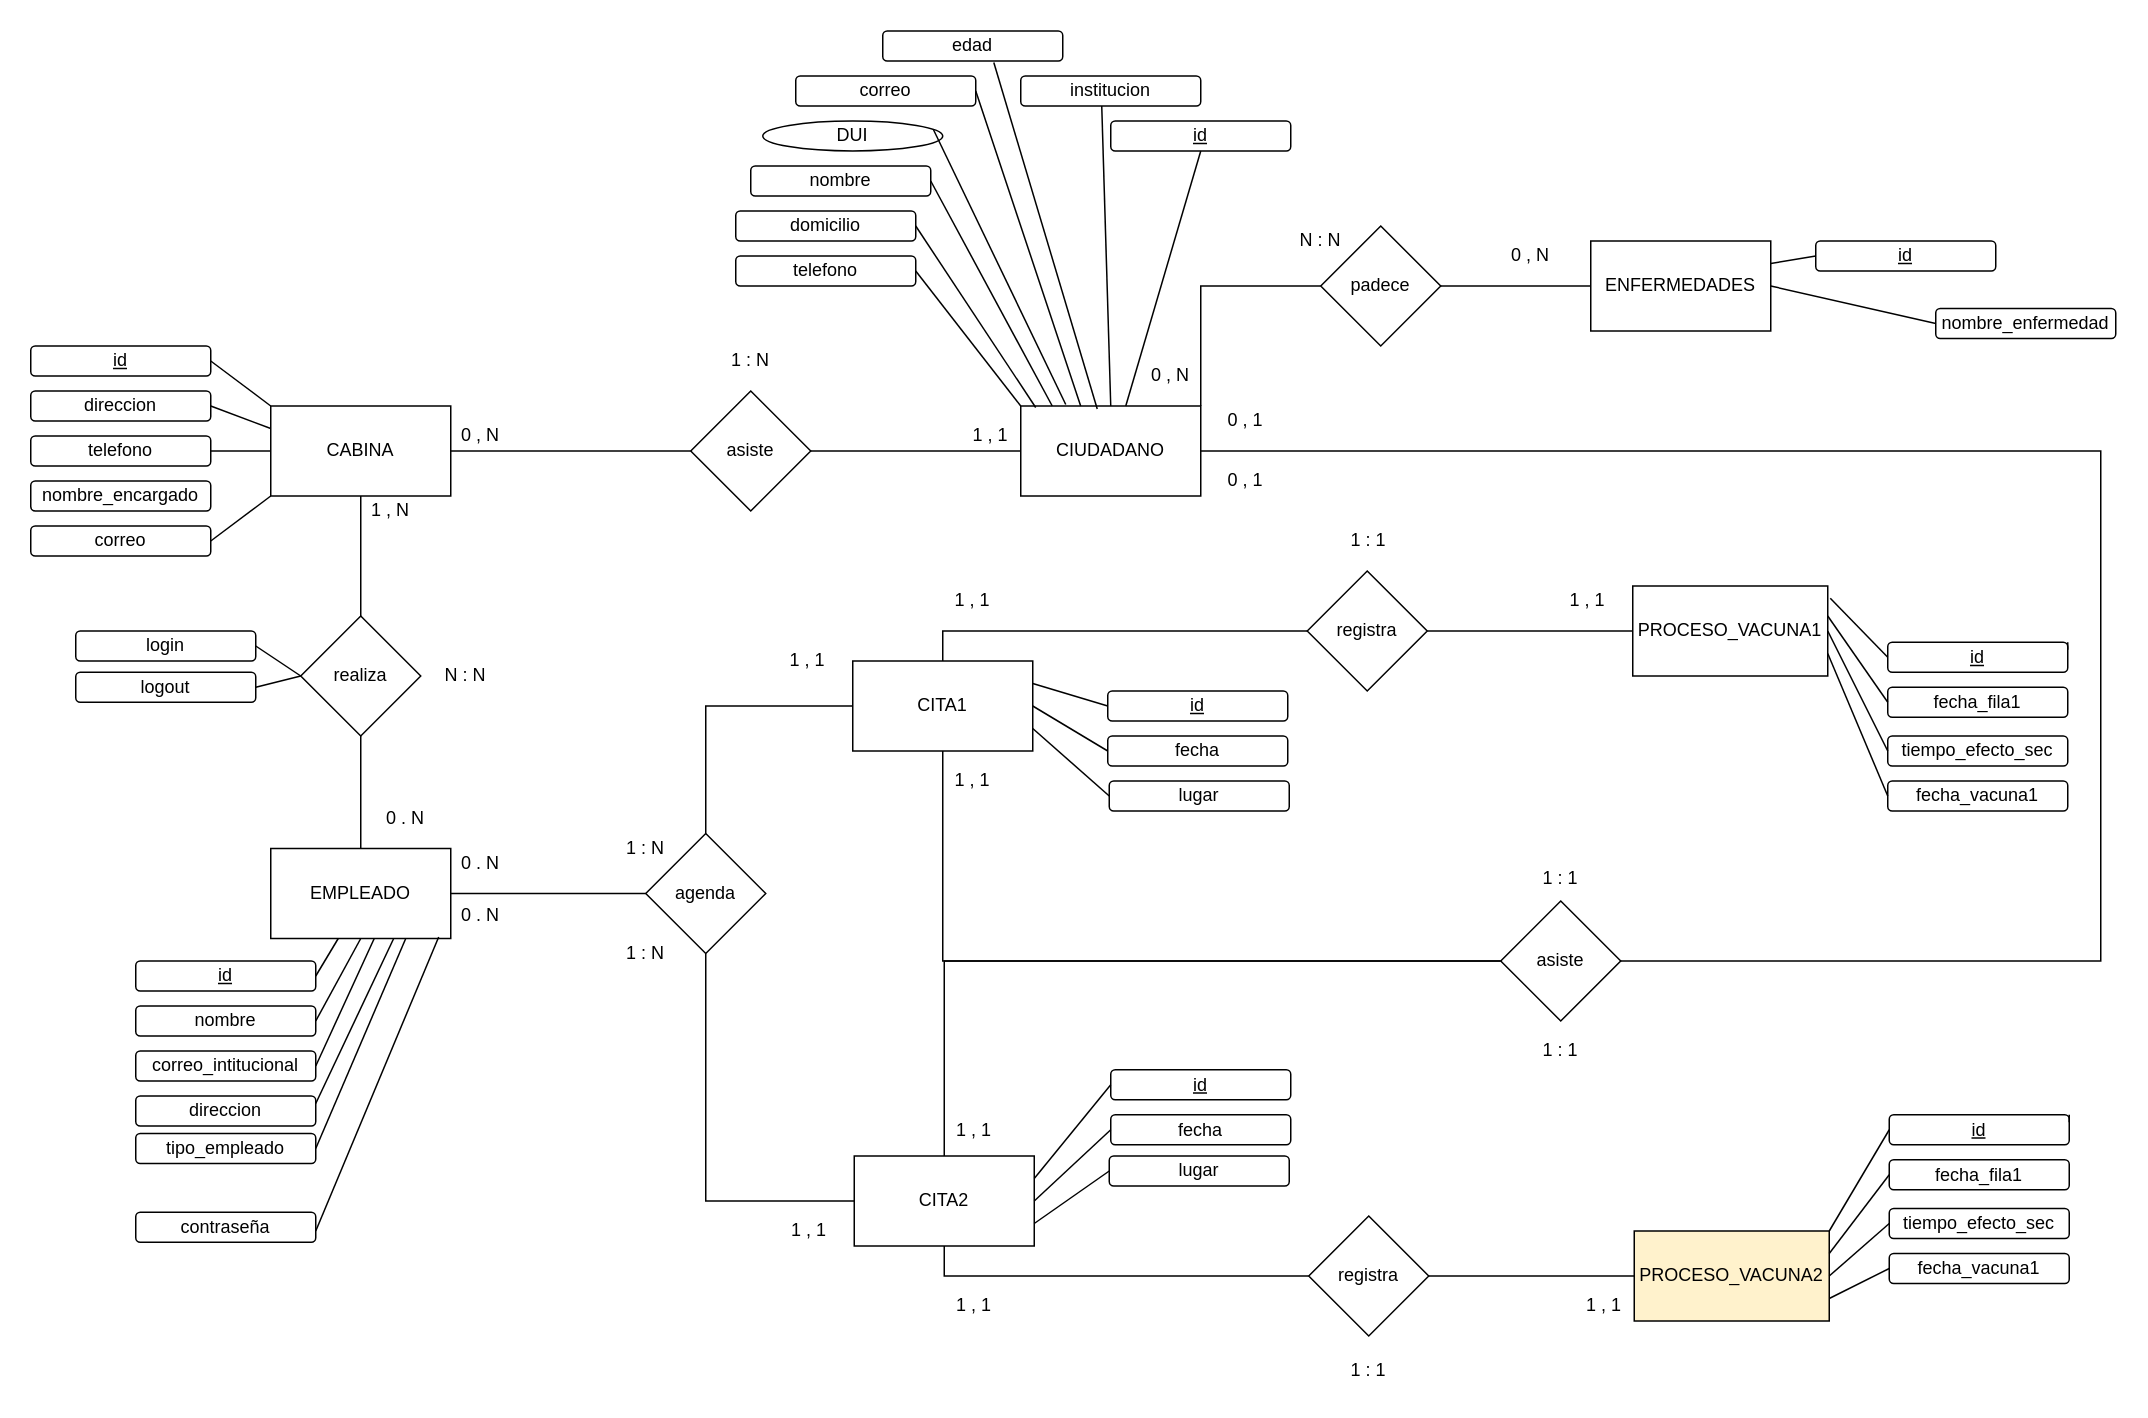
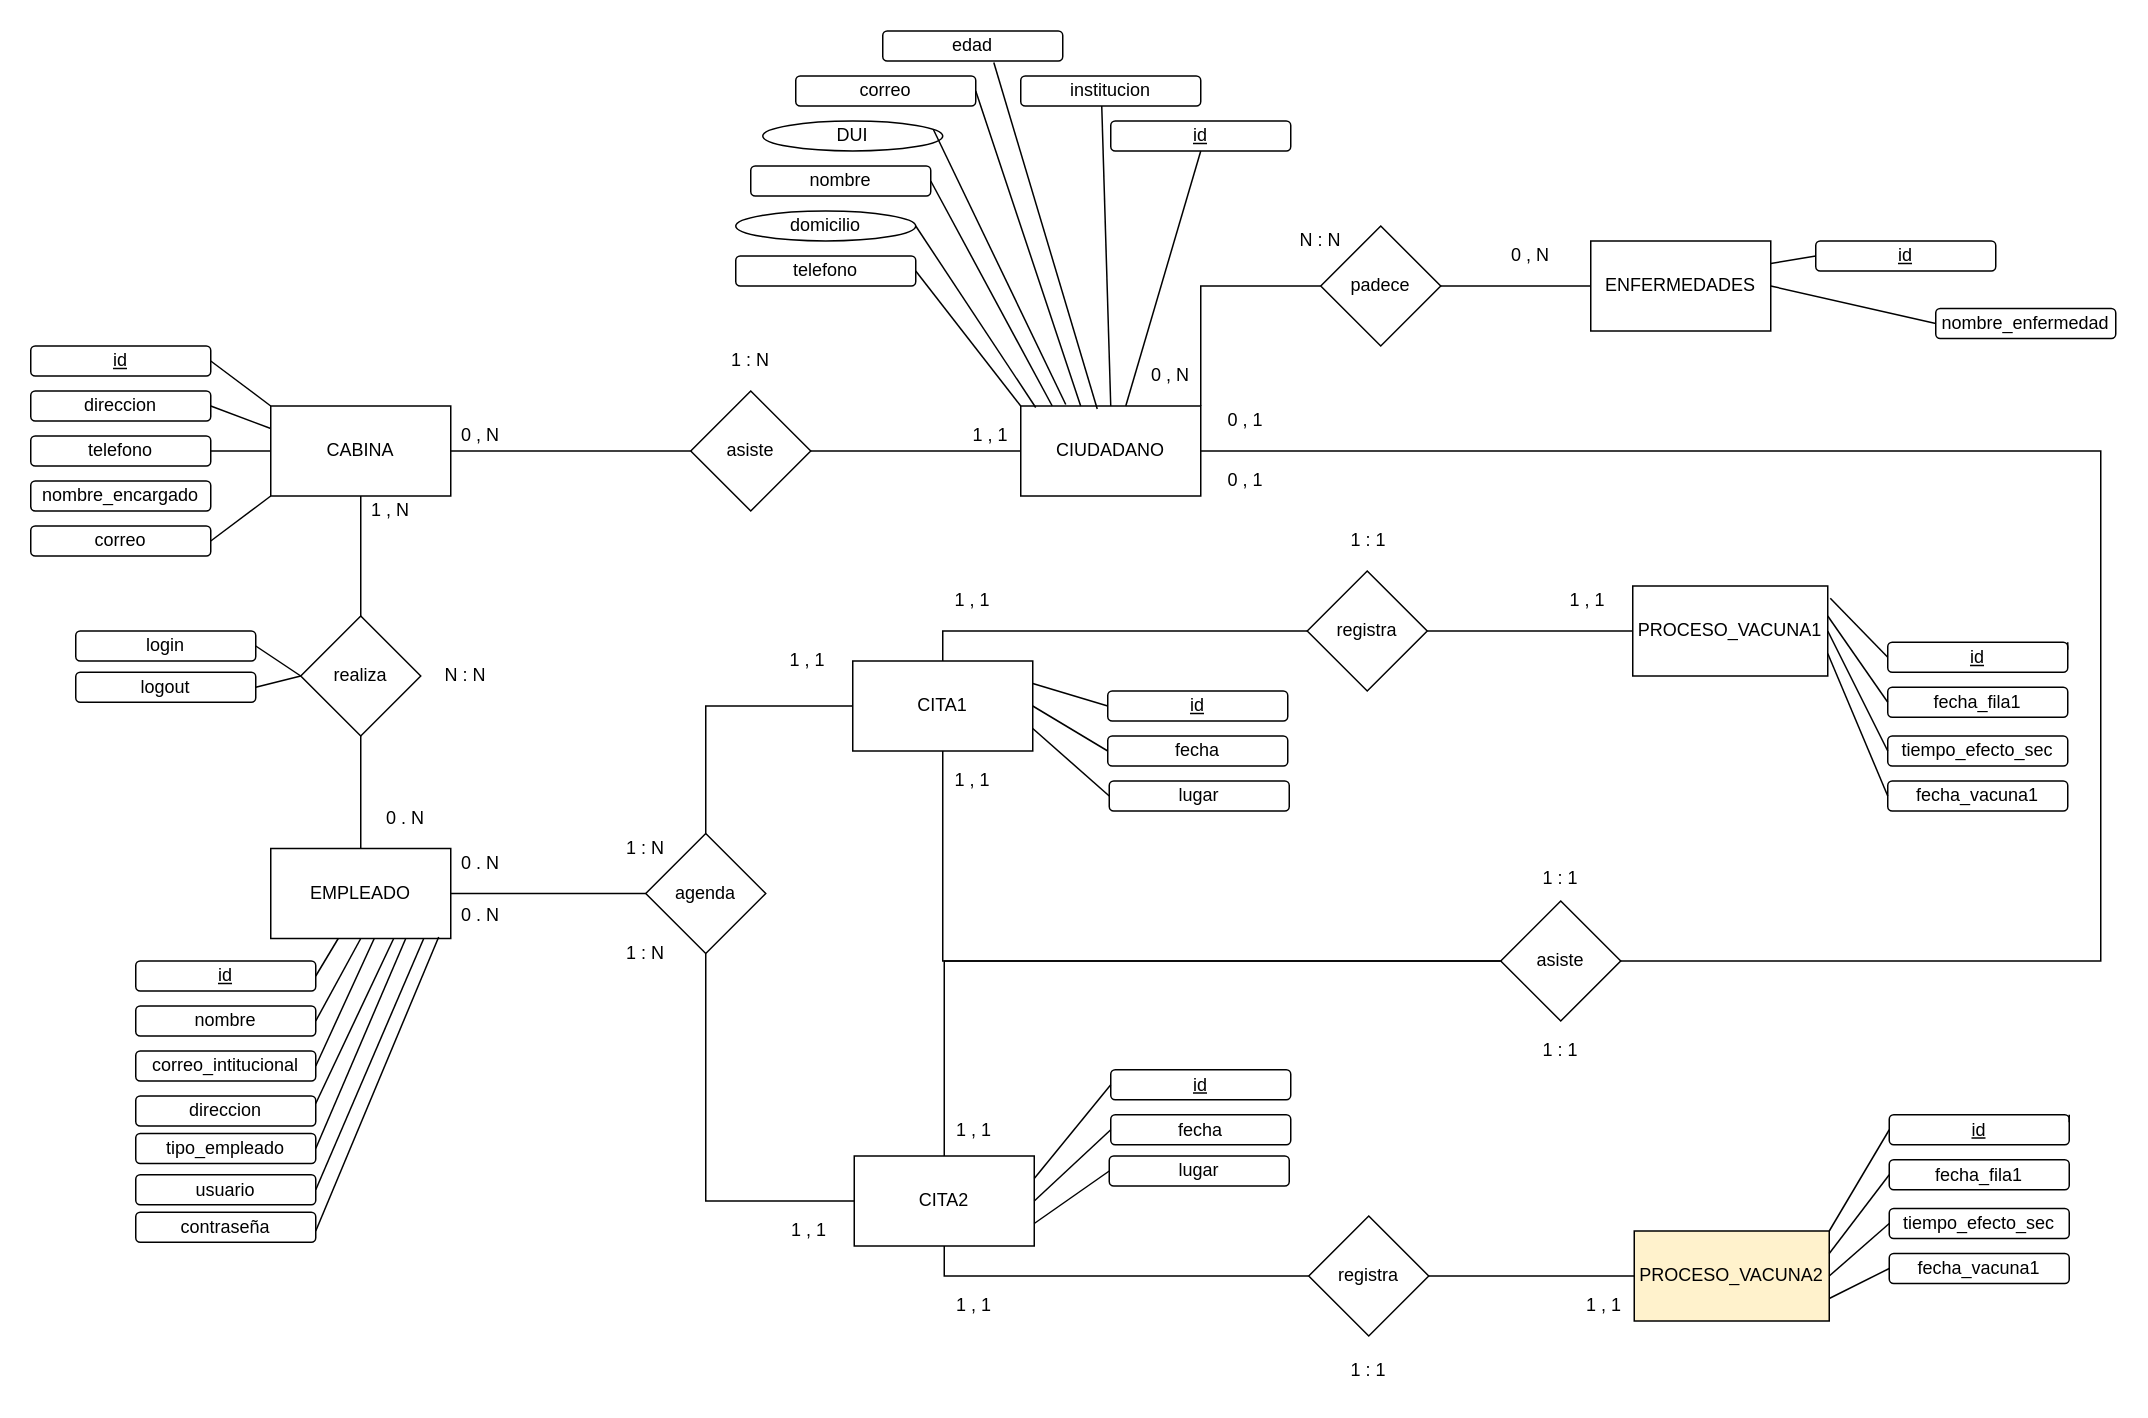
(826, 226) -> (826, 226)
none -> (370, 1064)
none -> (226, 1190)
